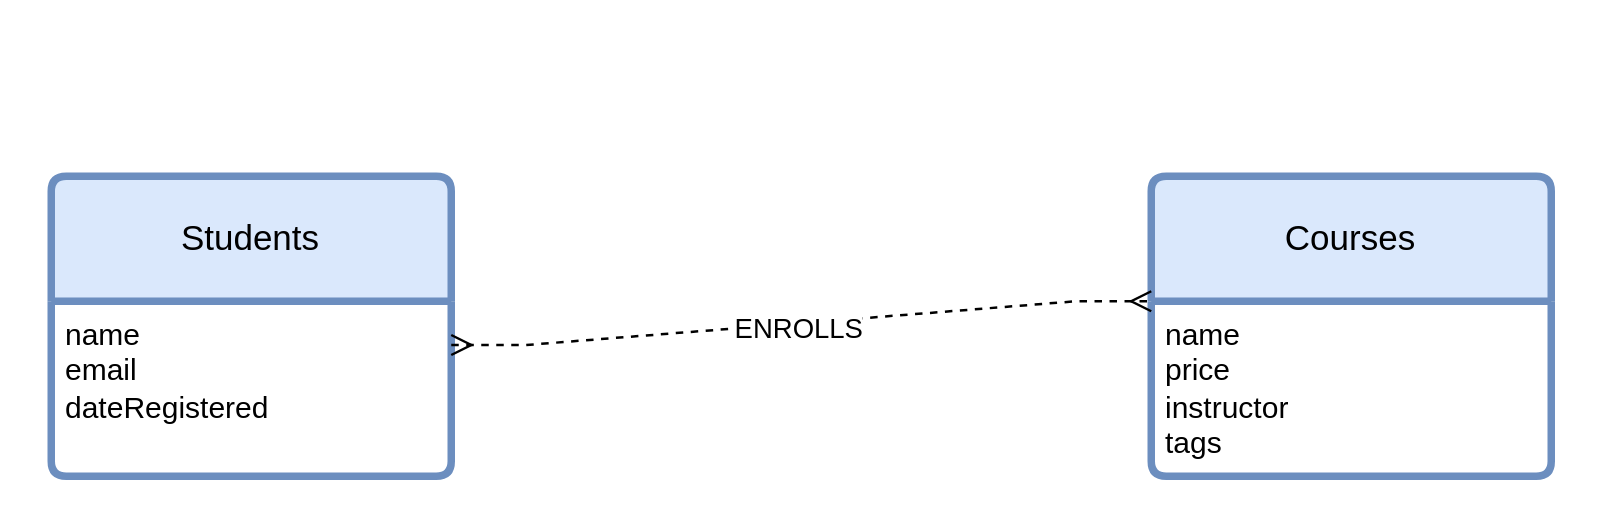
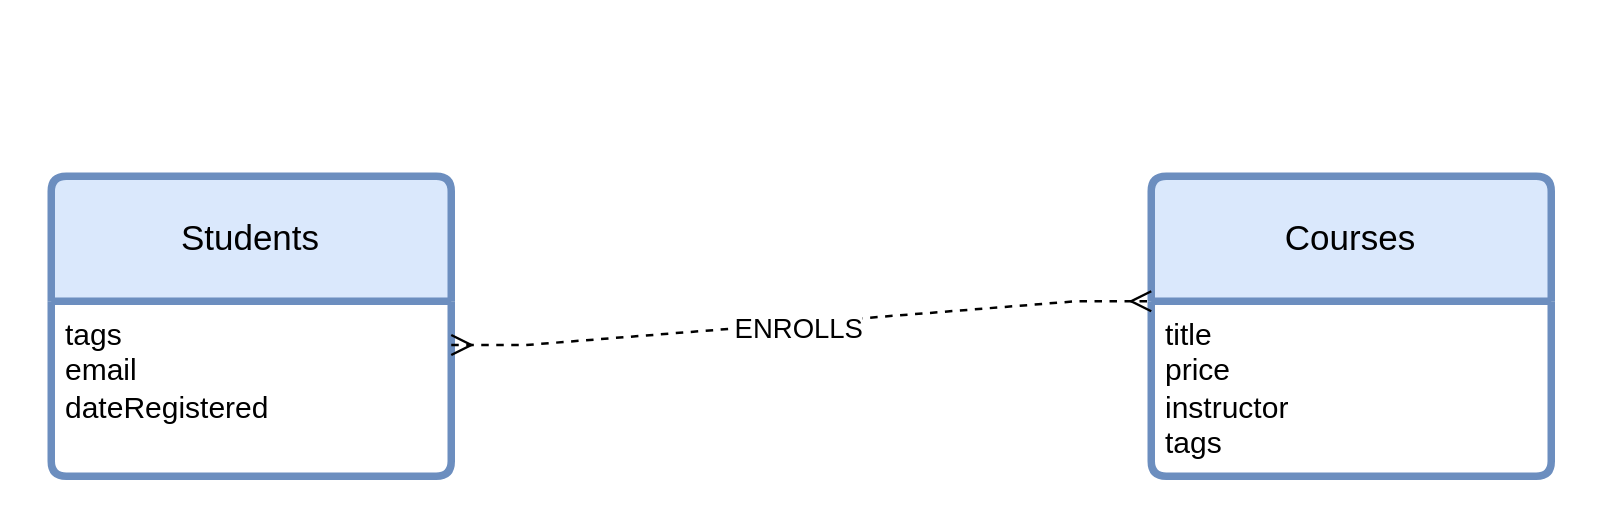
(180, 373) -> (180, 373)
(1246, 391) -> (1246, 391)
